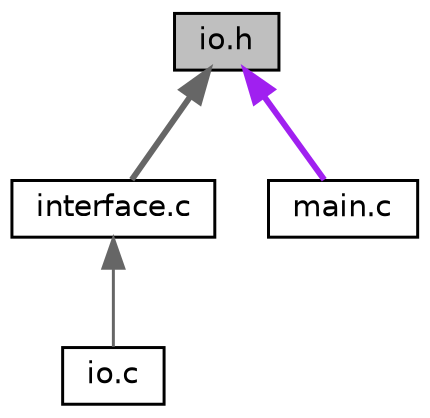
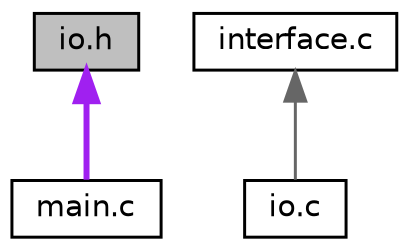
(161, 138) -> none
